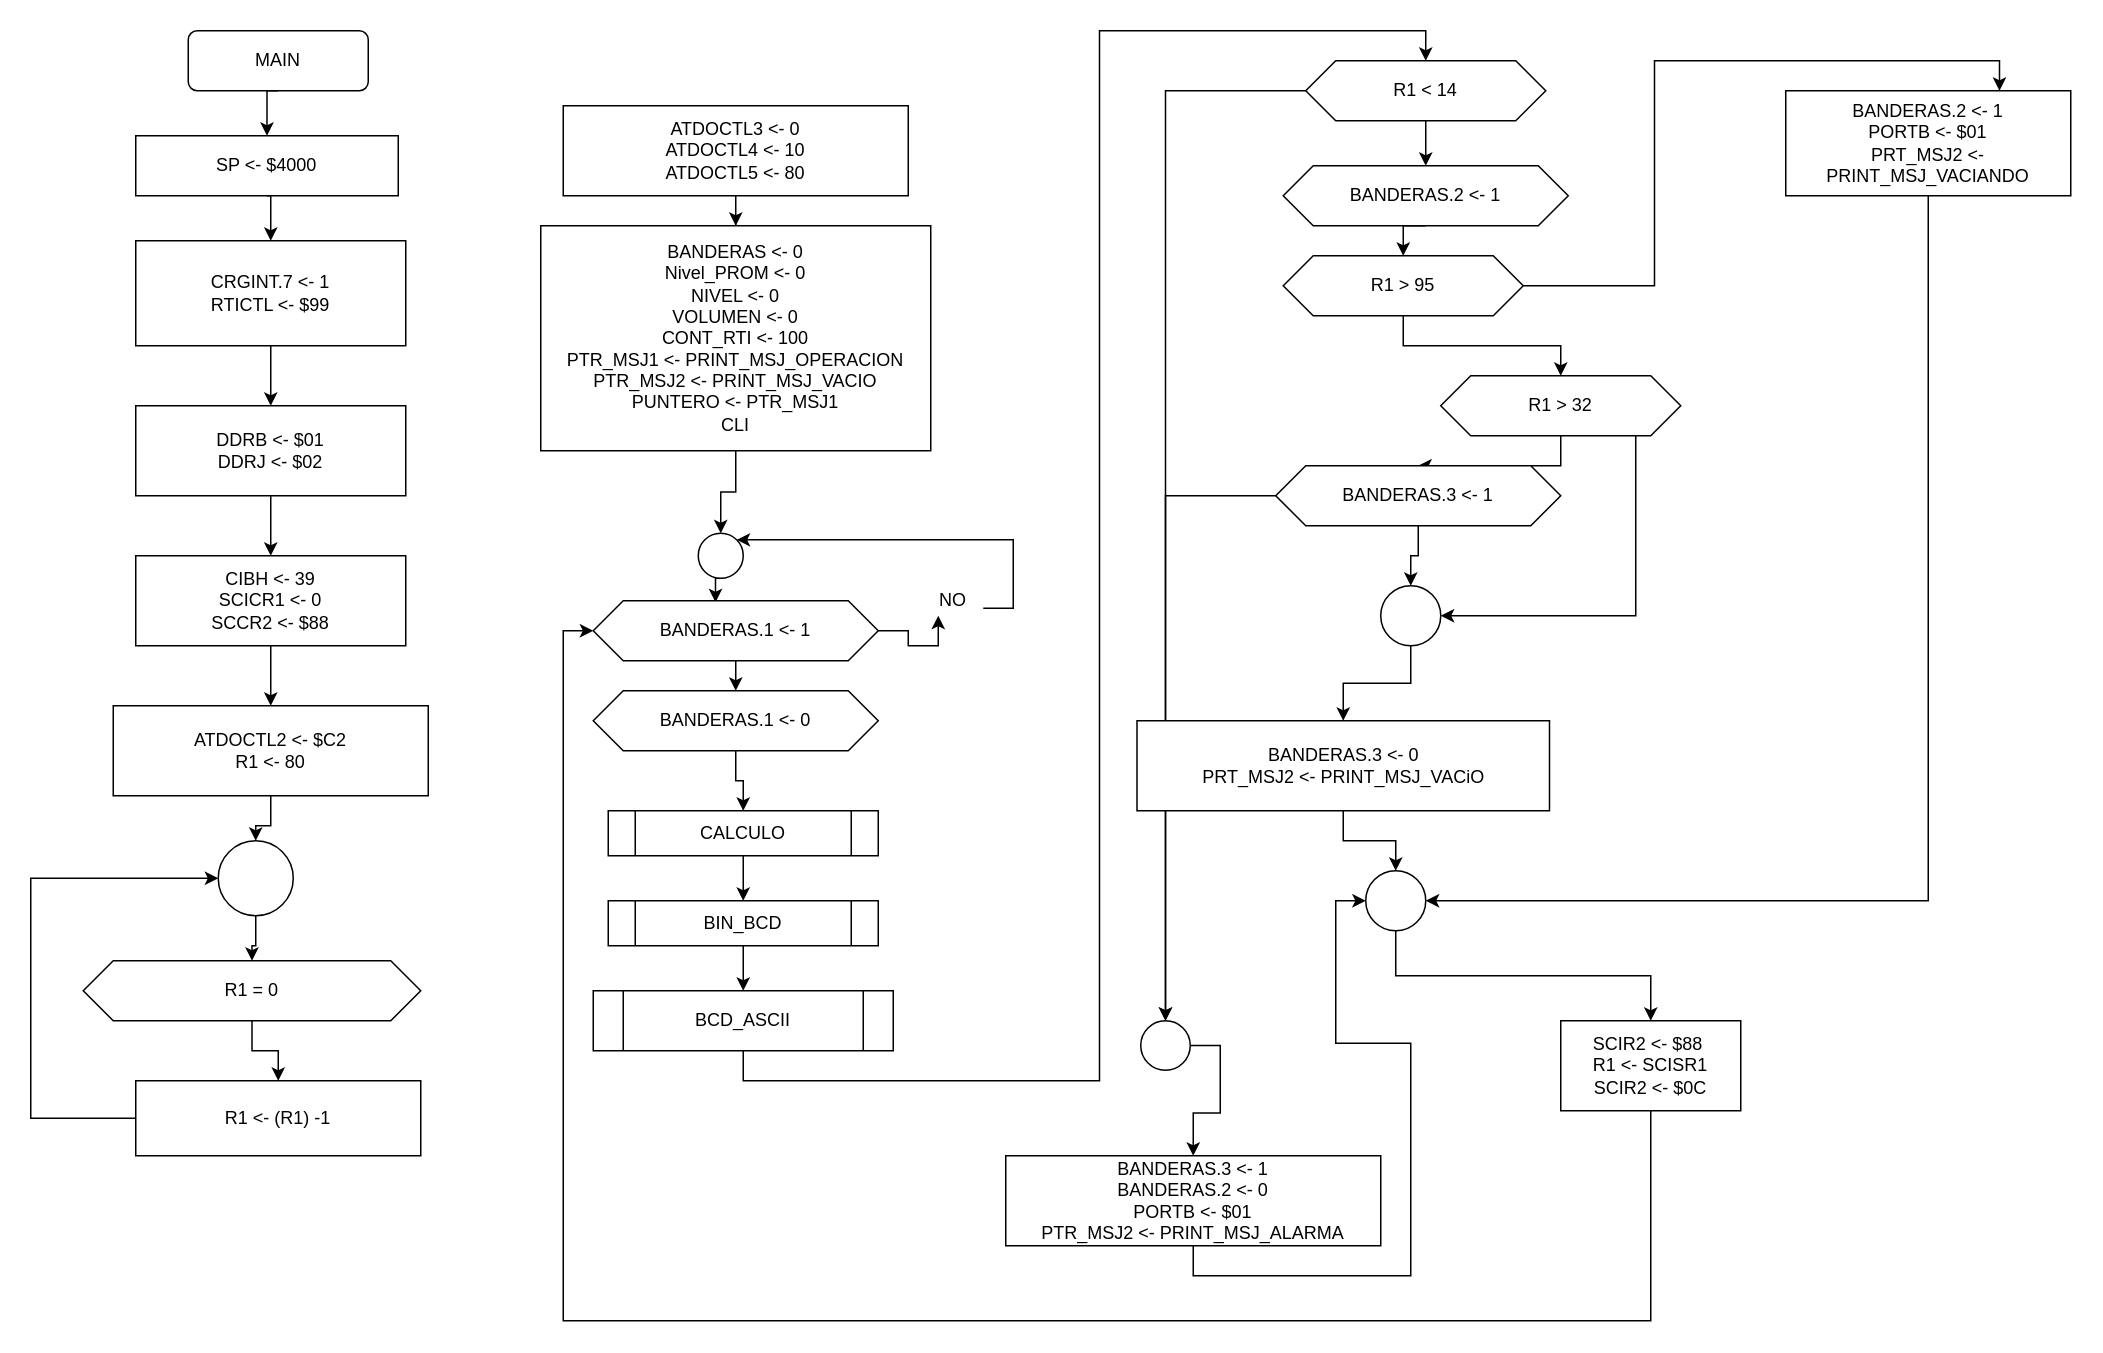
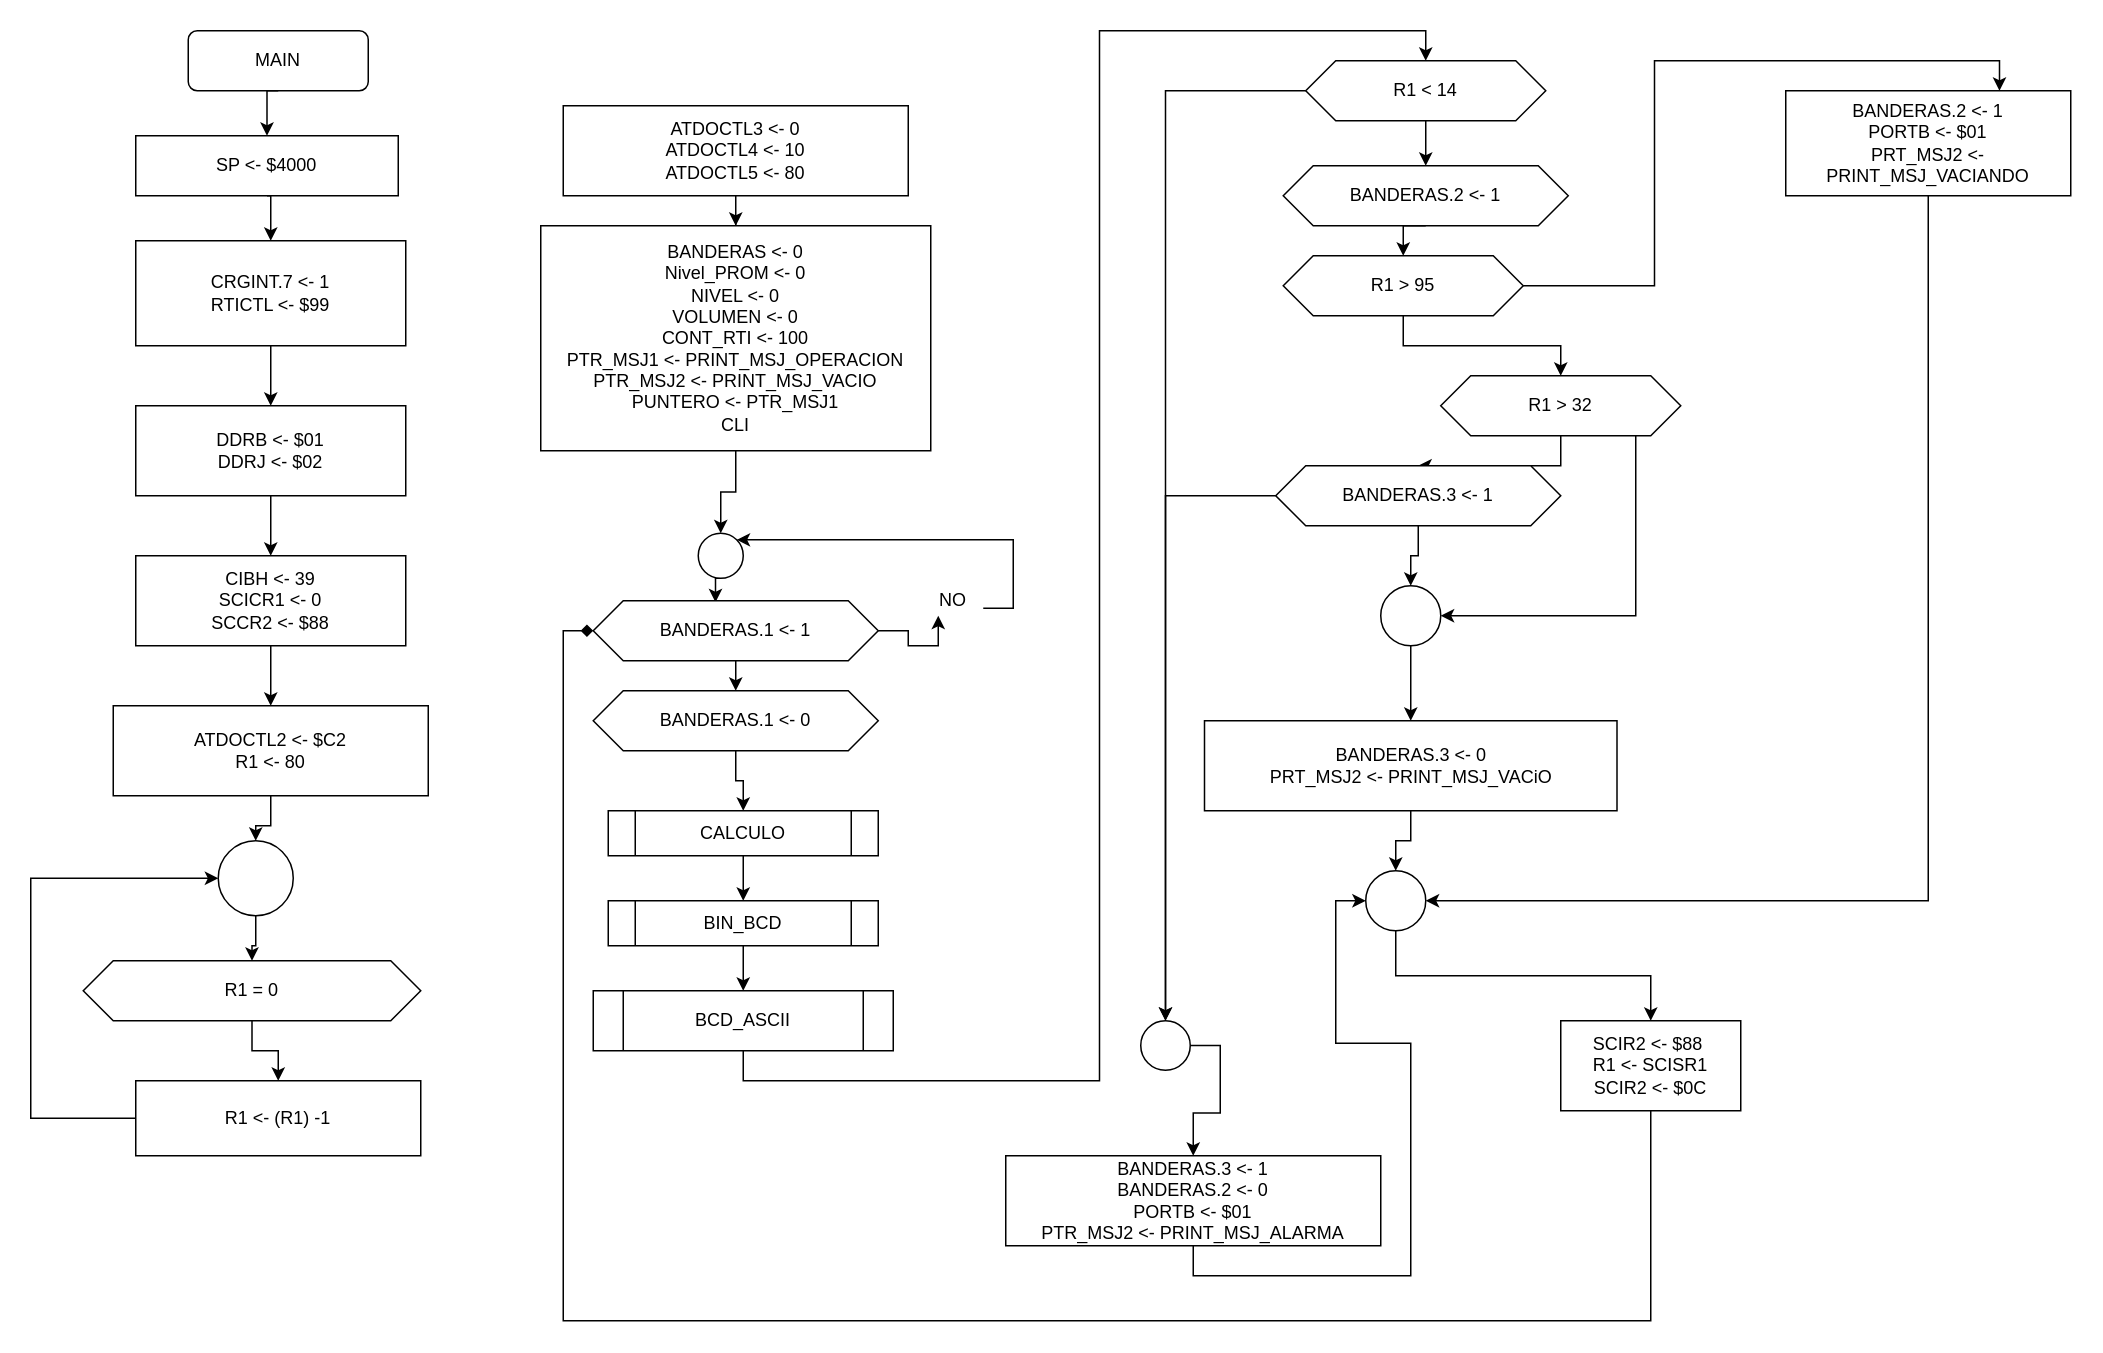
(582, 631) -> (581, 631)
(1343, 766) -> (1411, 766)
